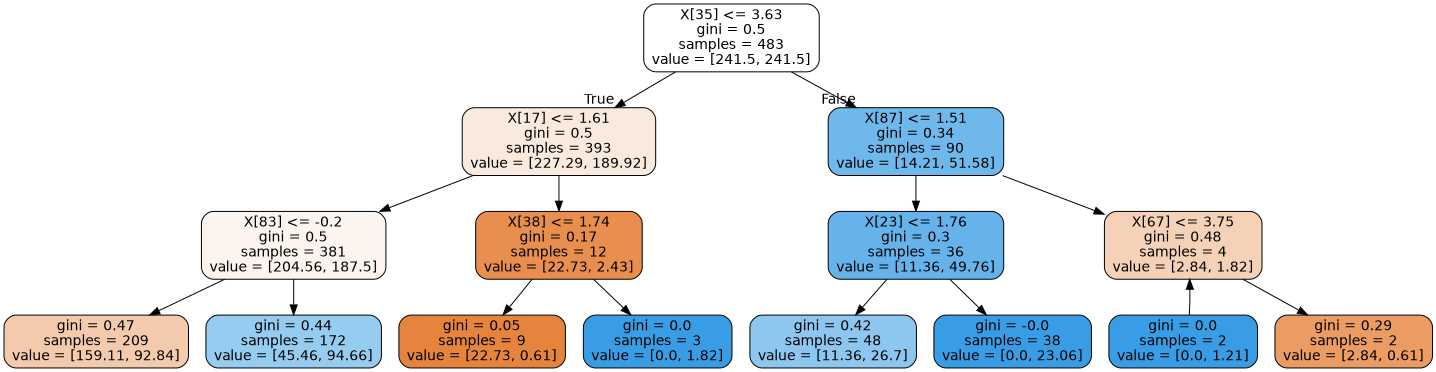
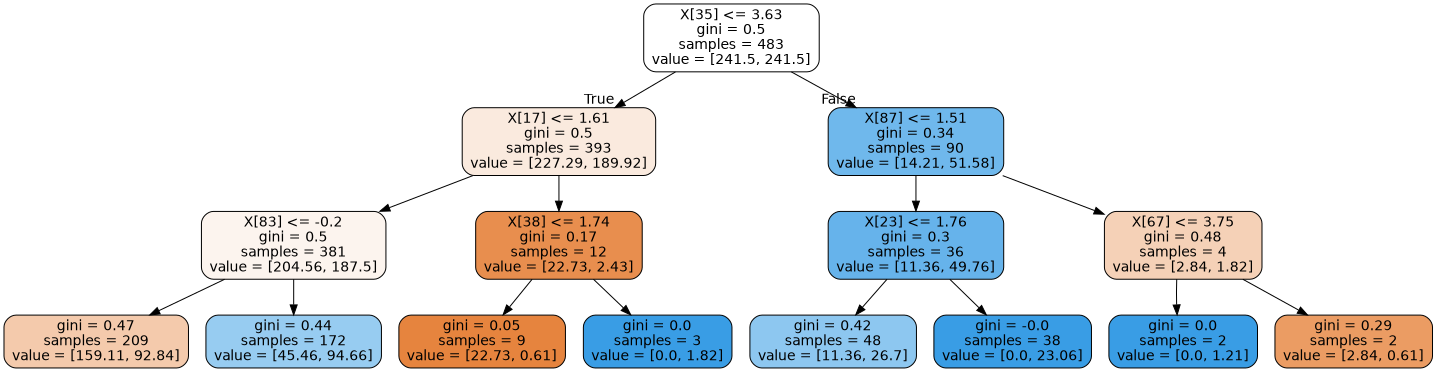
(1190, 302) -> (1176, 292)
